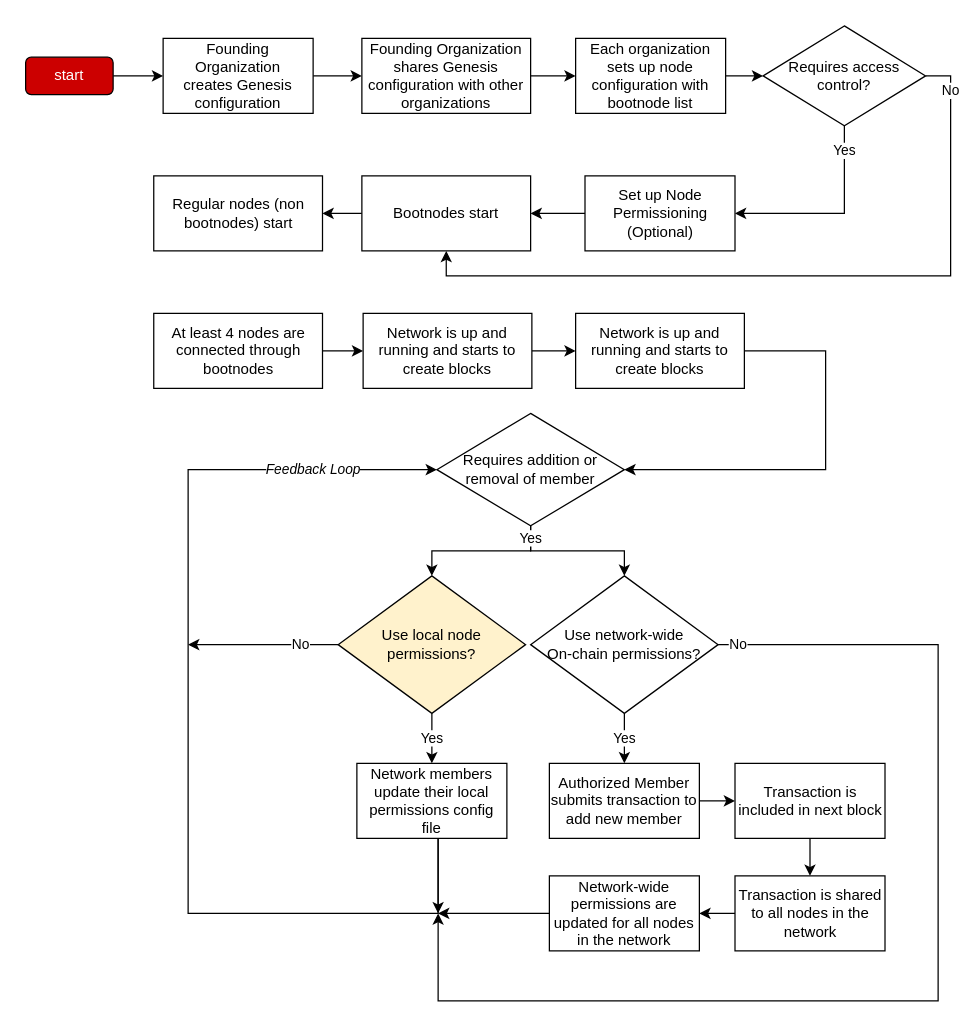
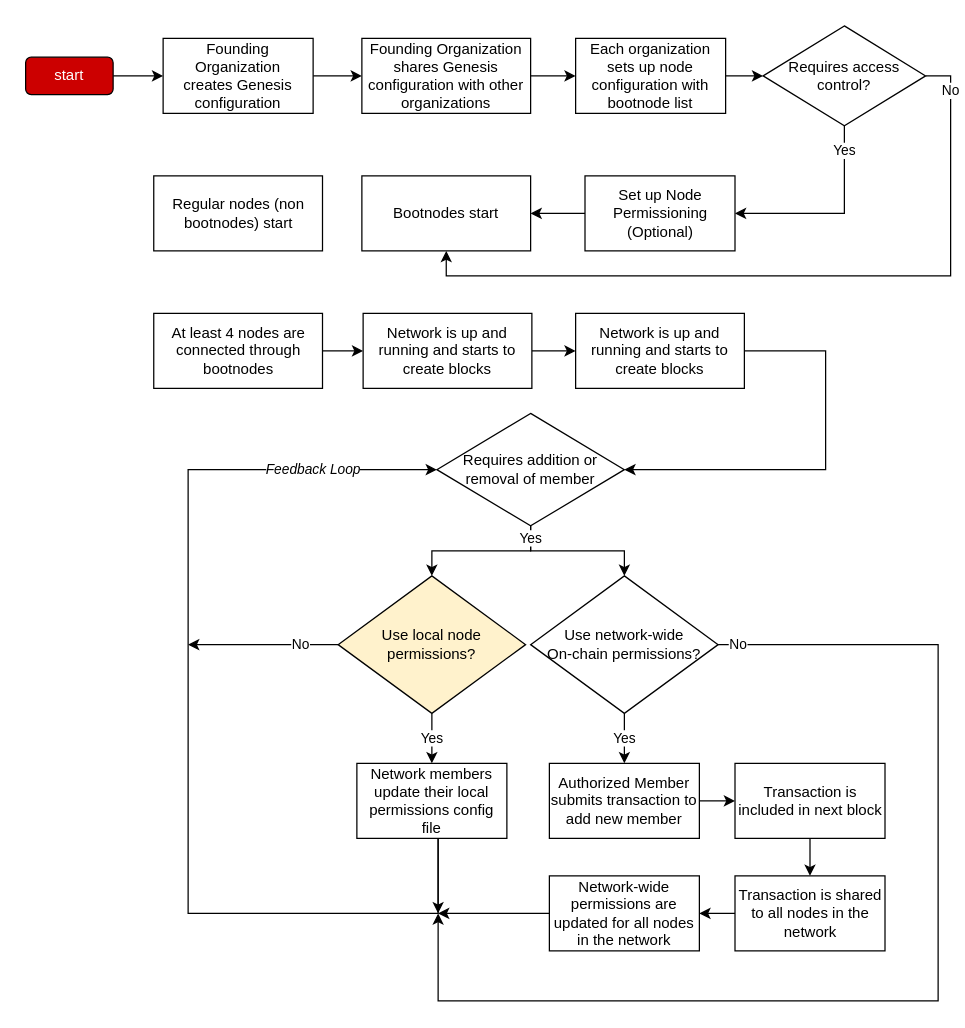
(347, 213) -> none
